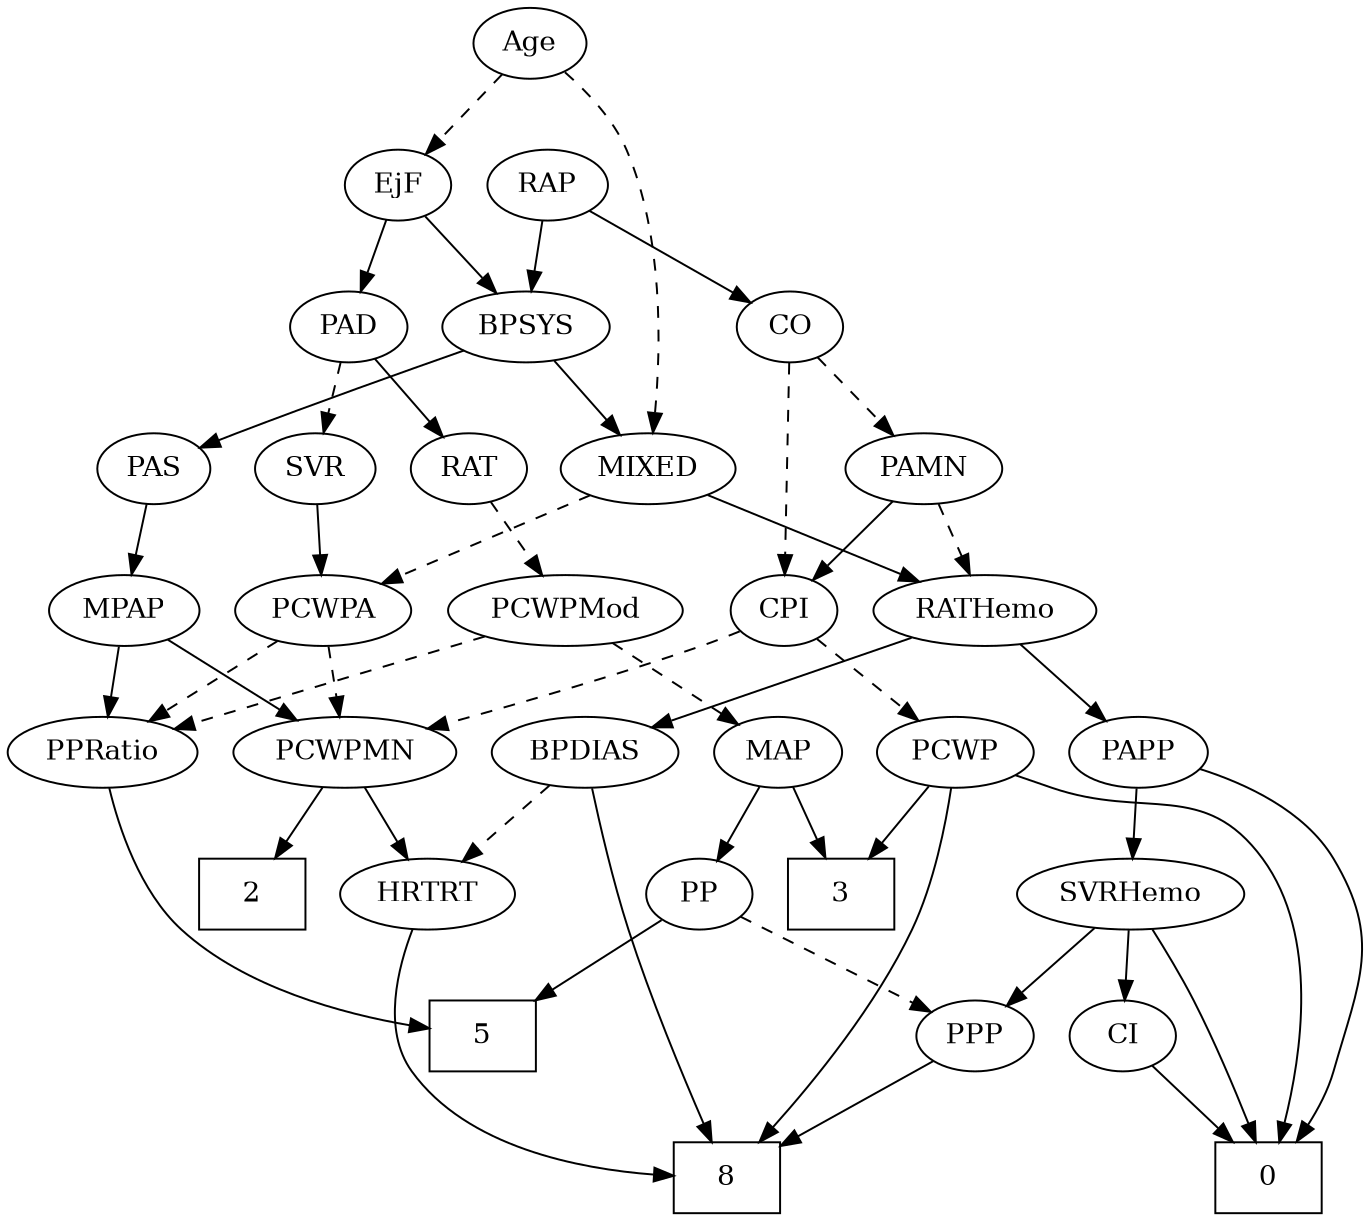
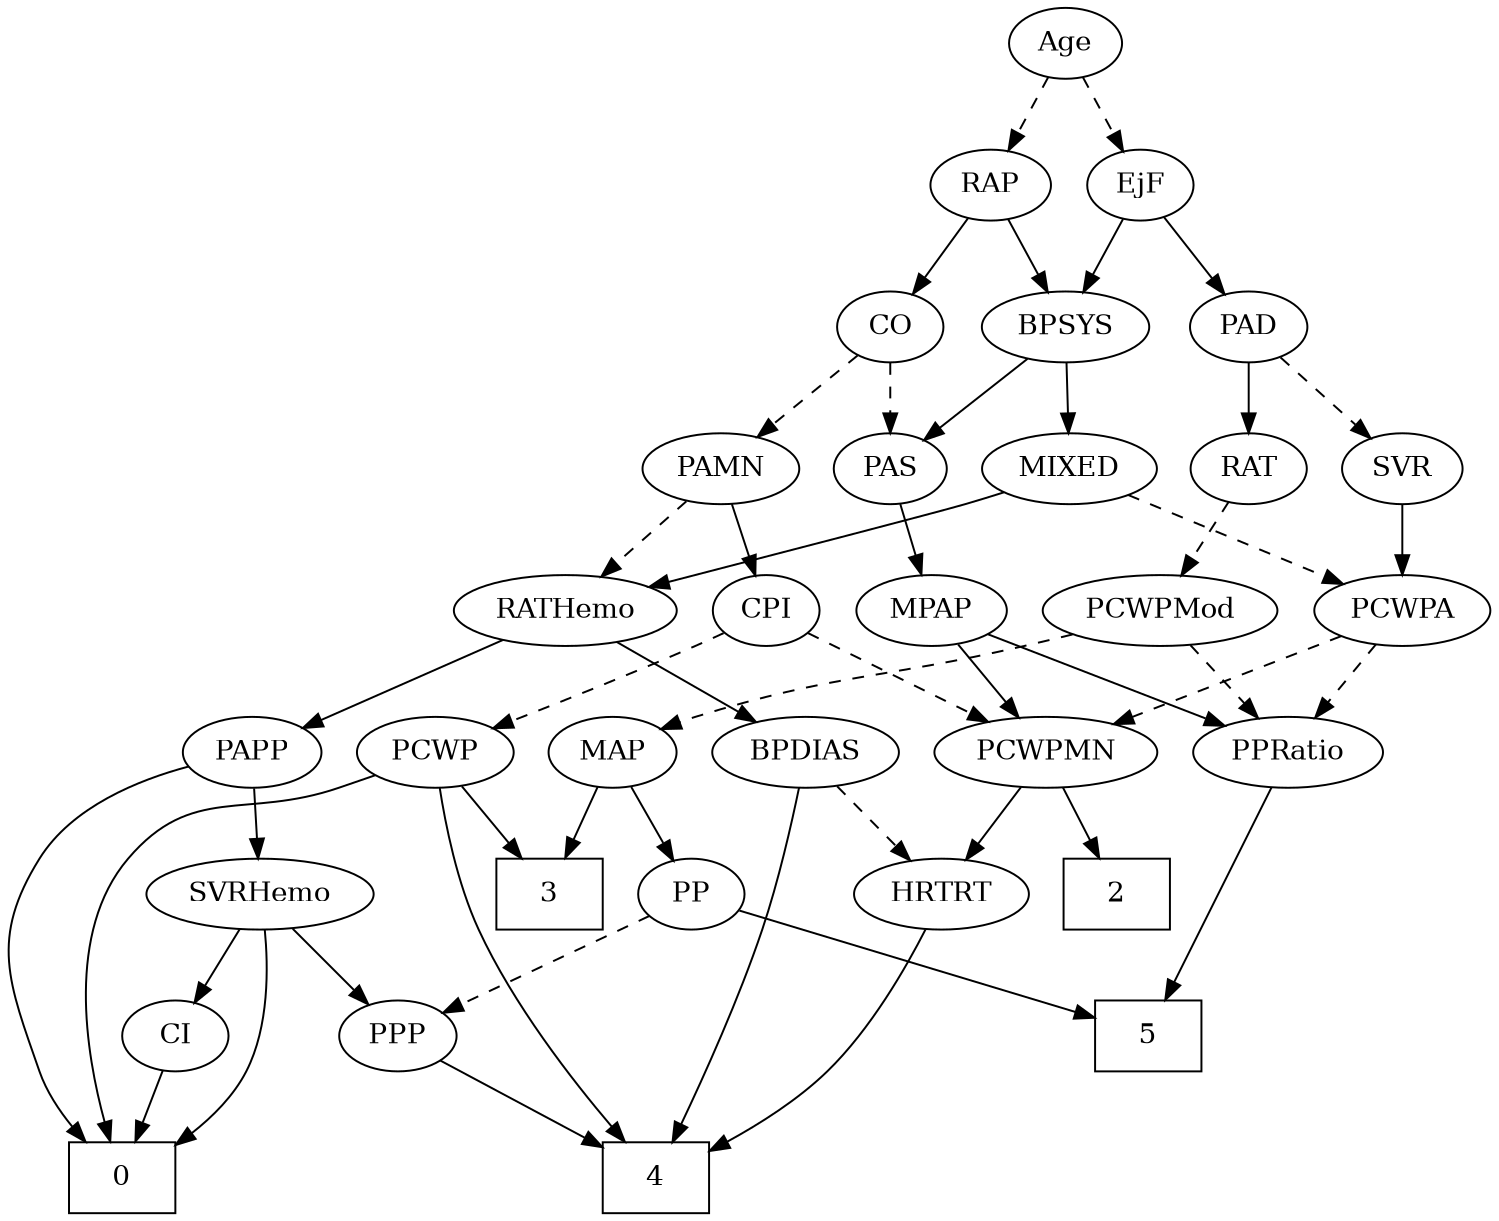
(649, 230) -> (1033, 105)
(787, 459) -> (890, 388)
(727, 1178) -> (656, 1178)
